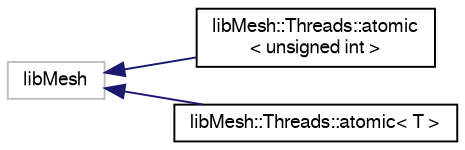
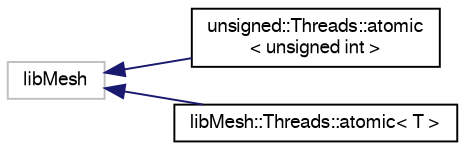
(316, 38) -> (316, 38)
